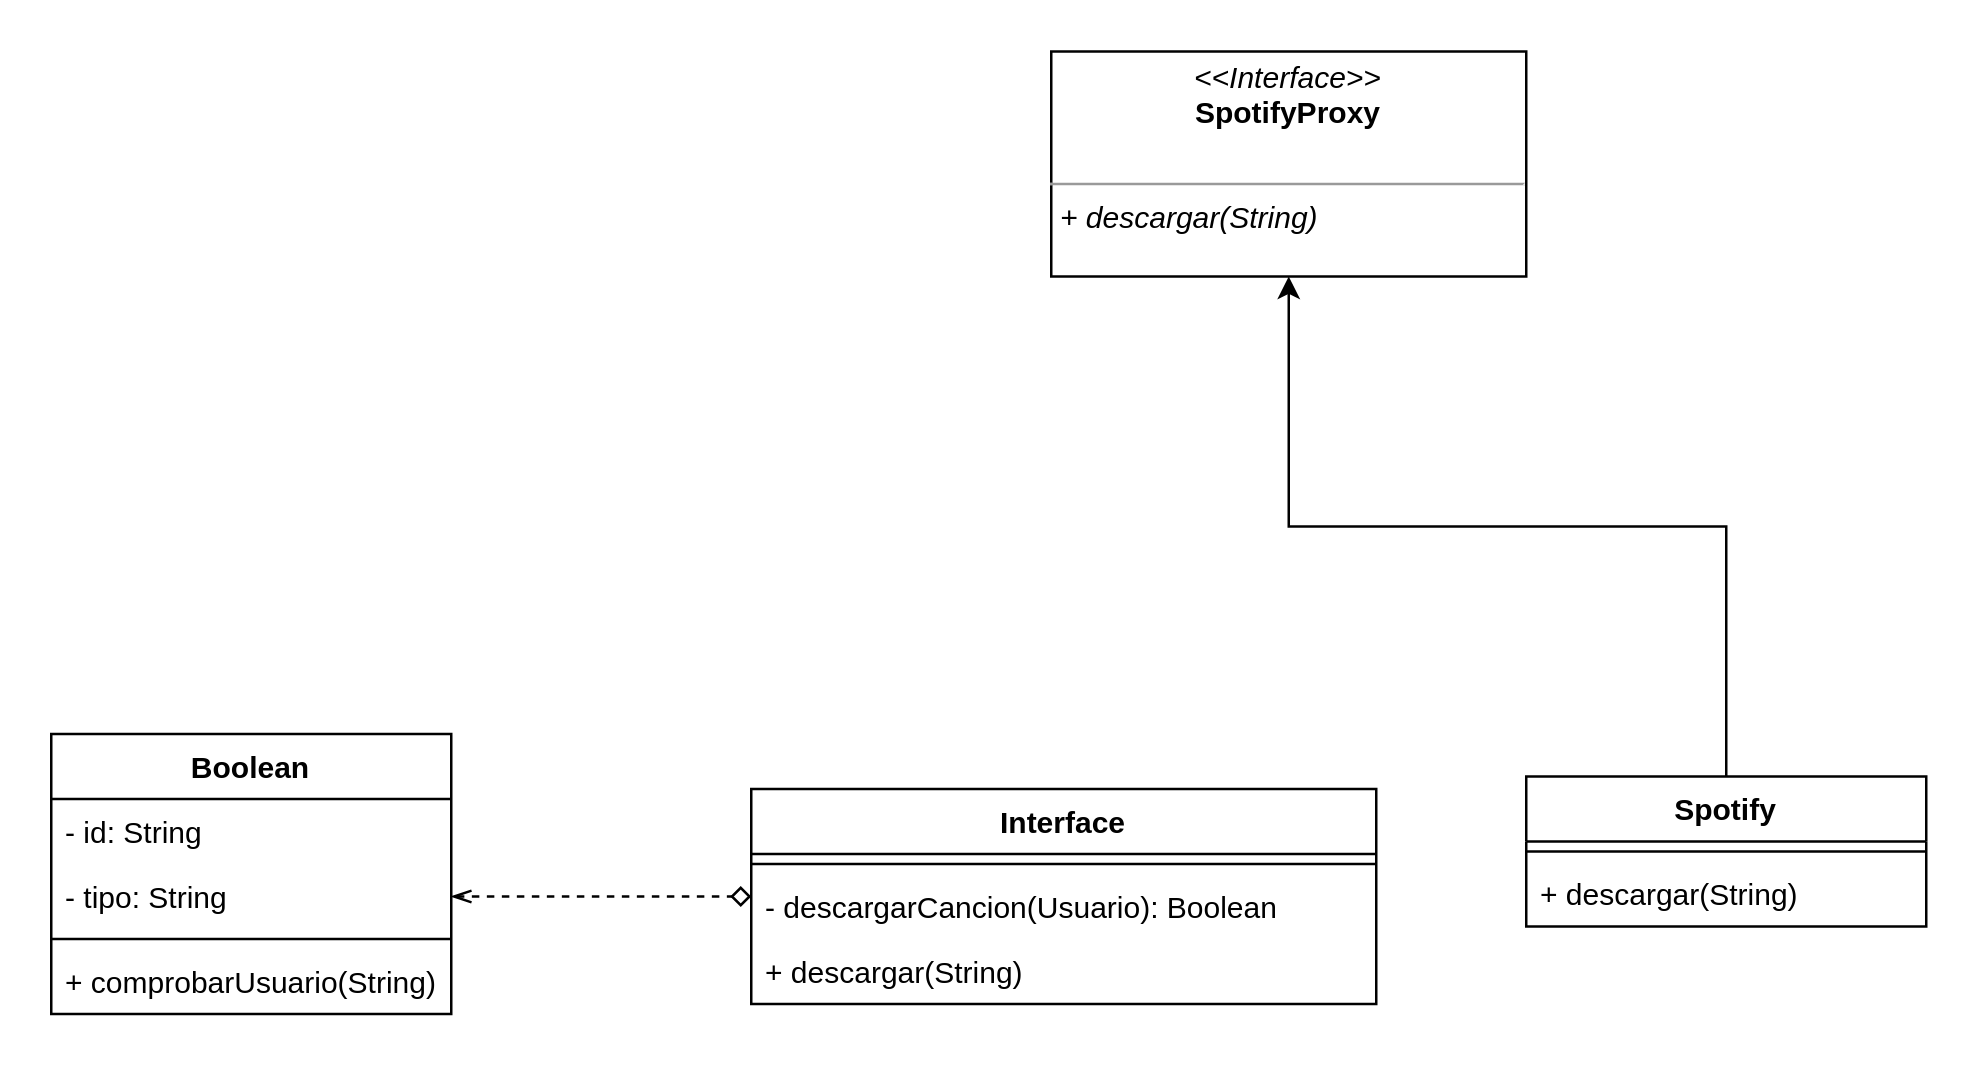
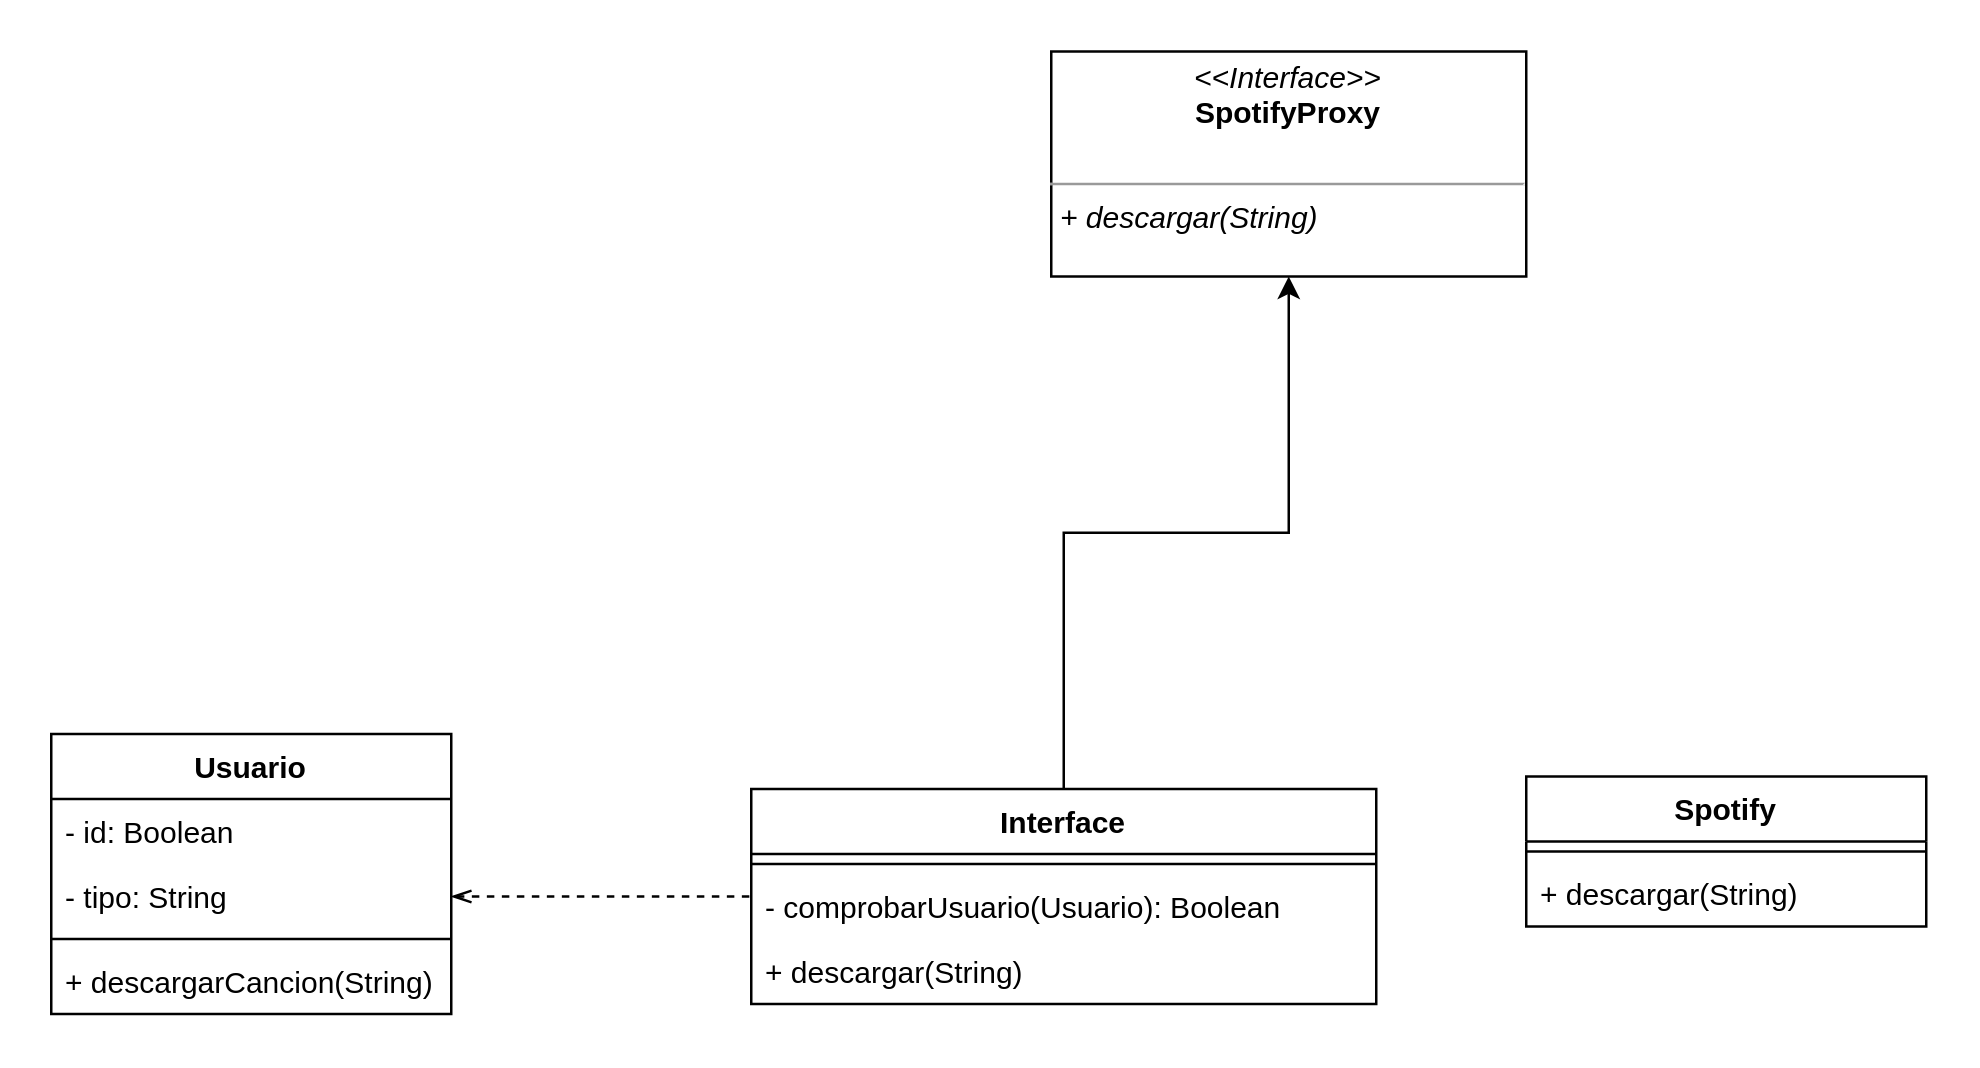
(1634, 526) -> none
none -> (1064, 548)
(250, 768) -> (250, 768)
(146, 833) -> (155, 833)
(731, 896) -> (737, 896)
(1044, 908) -> (1044, 908)
(272, 983) -> (272, 983)
